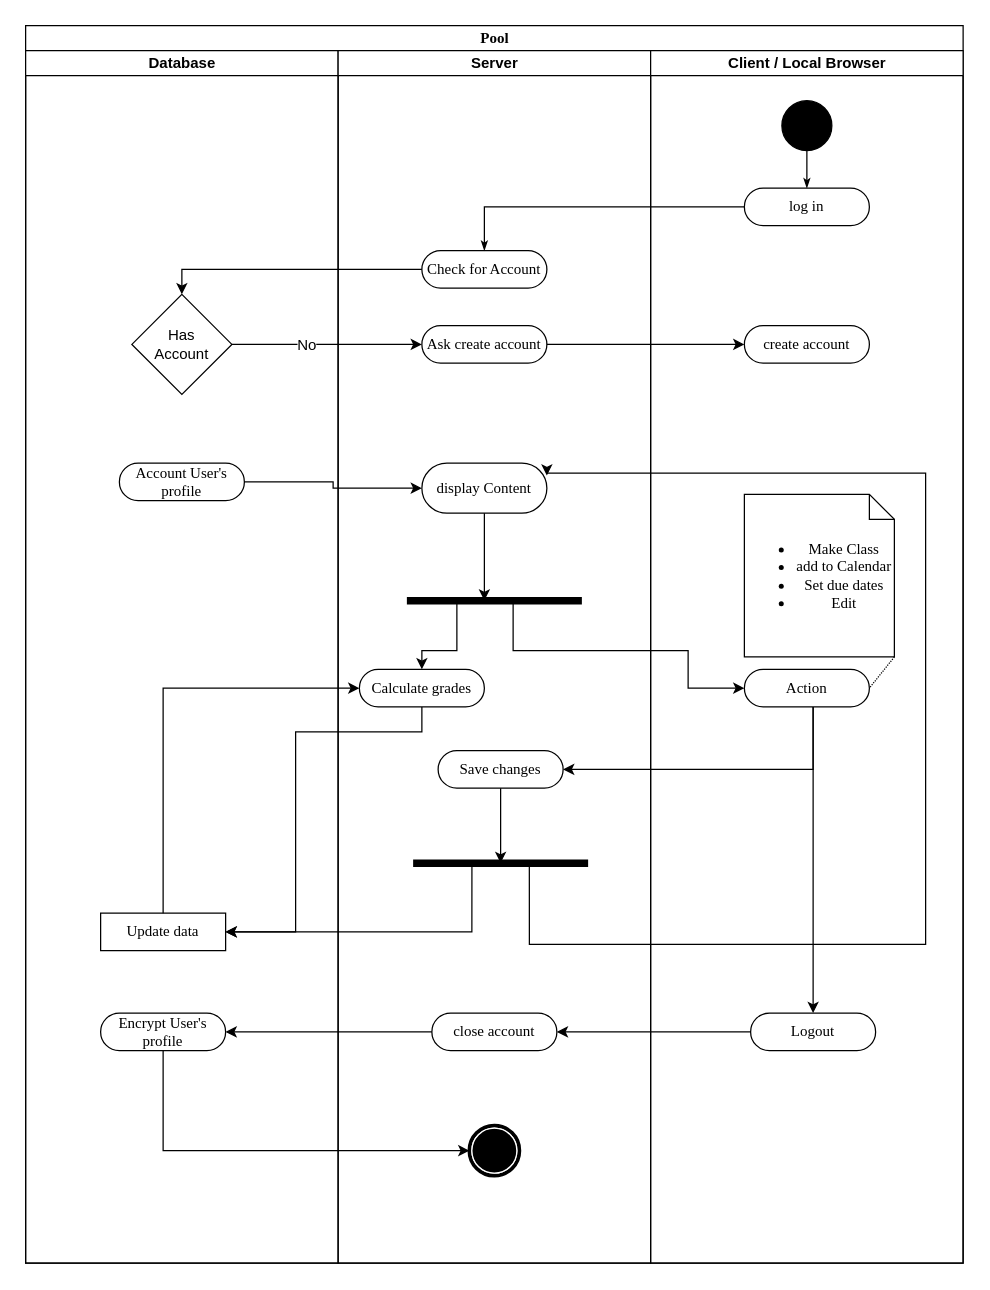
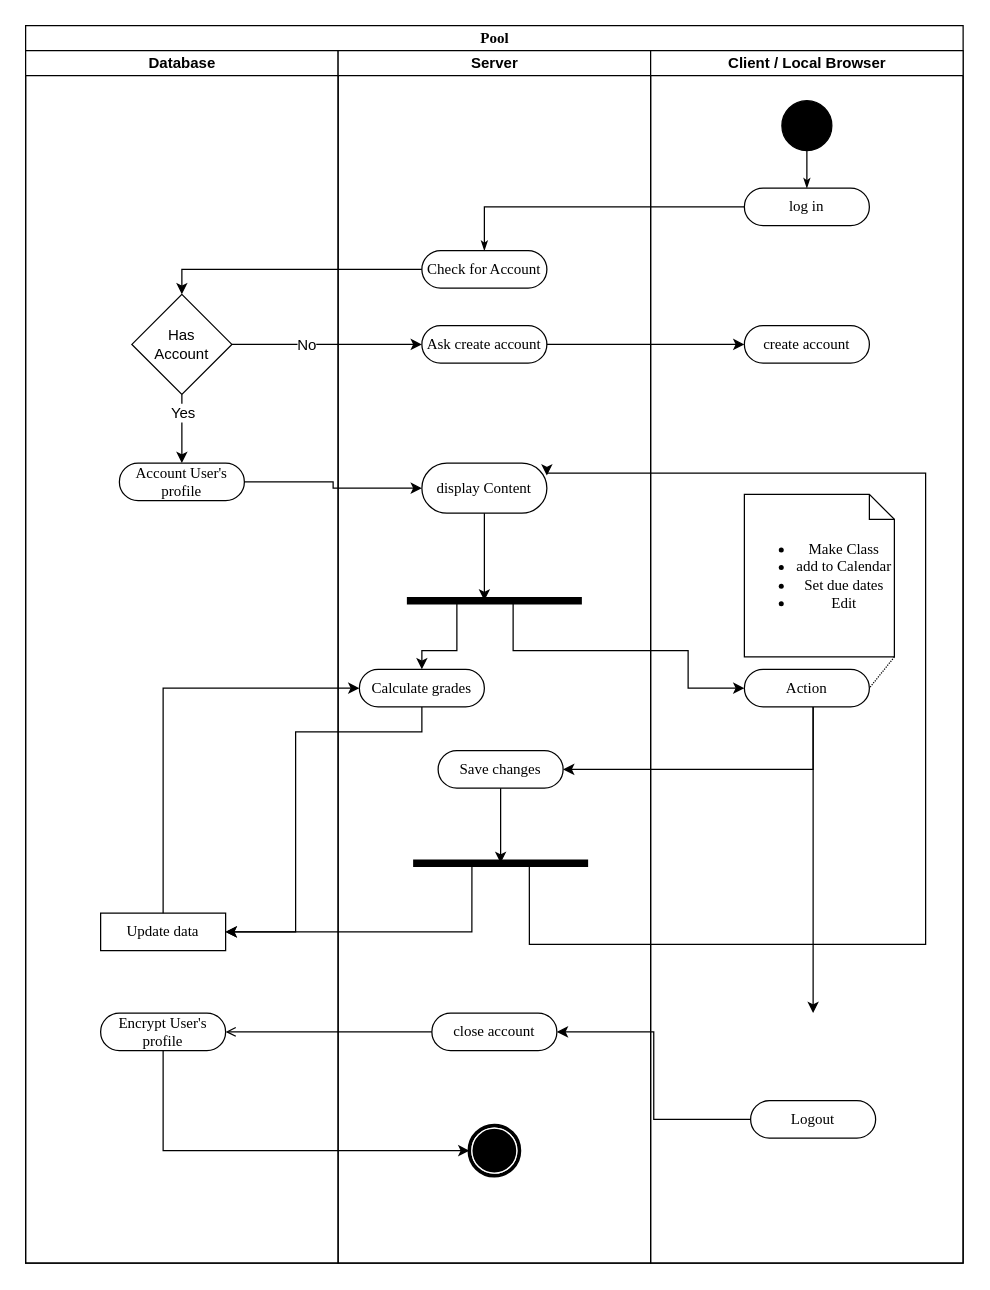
none -> (182, 425)
(236, 1032) -> (233, 1032)
(813, 1032) -> (813, 1119)
